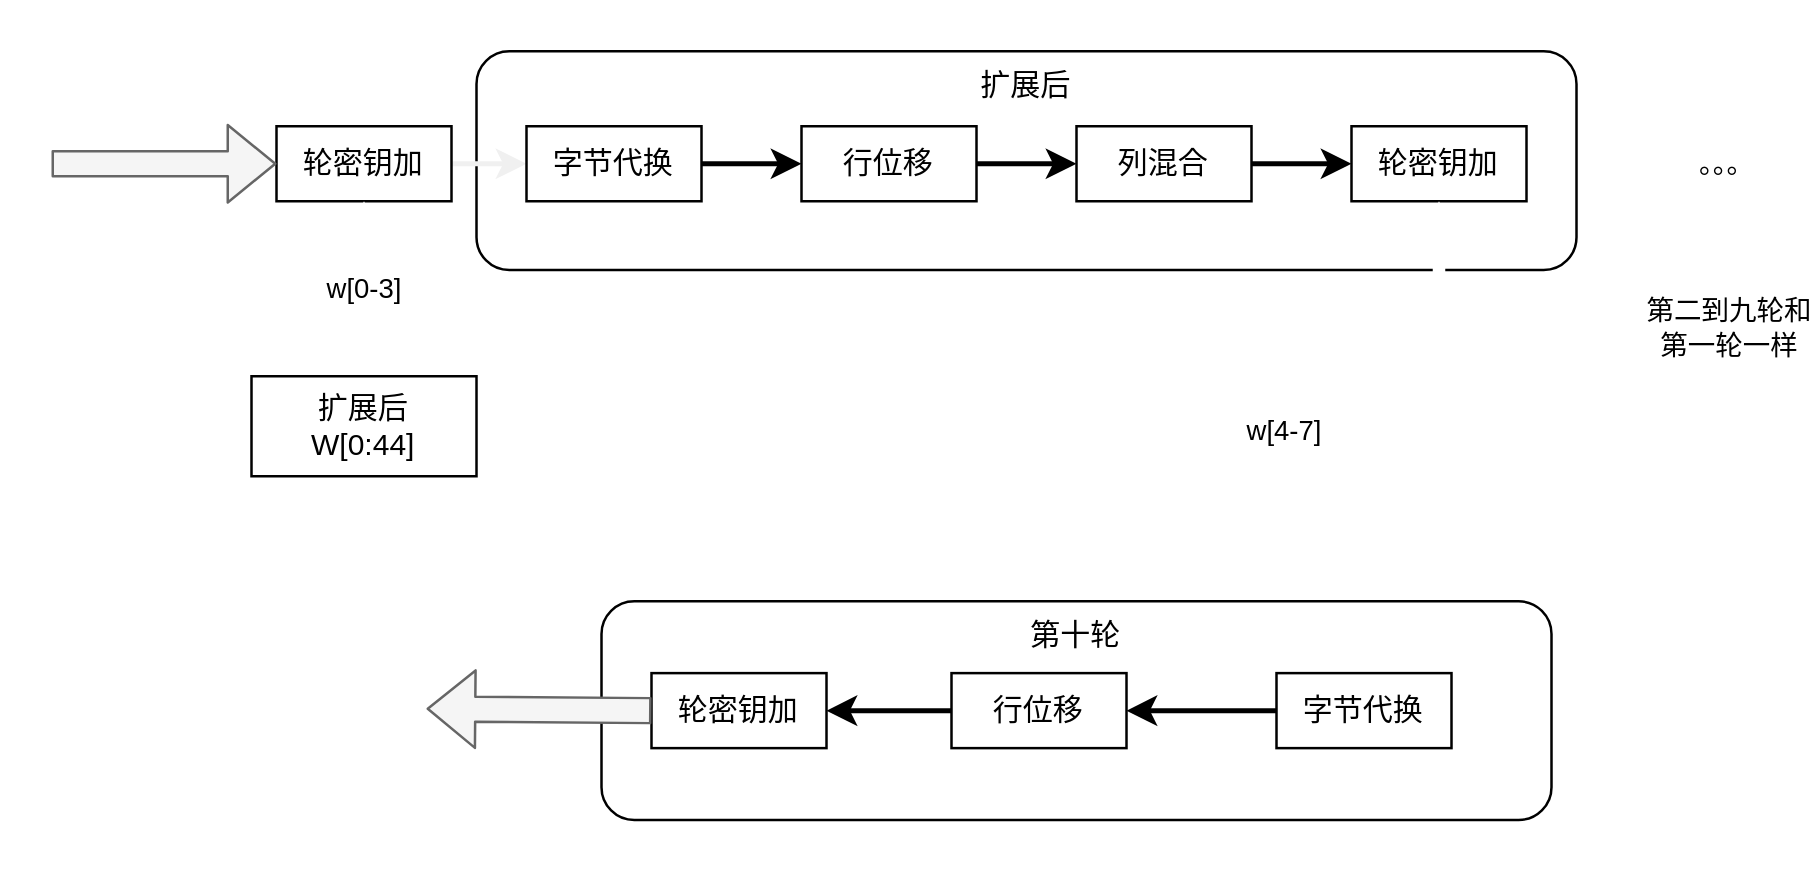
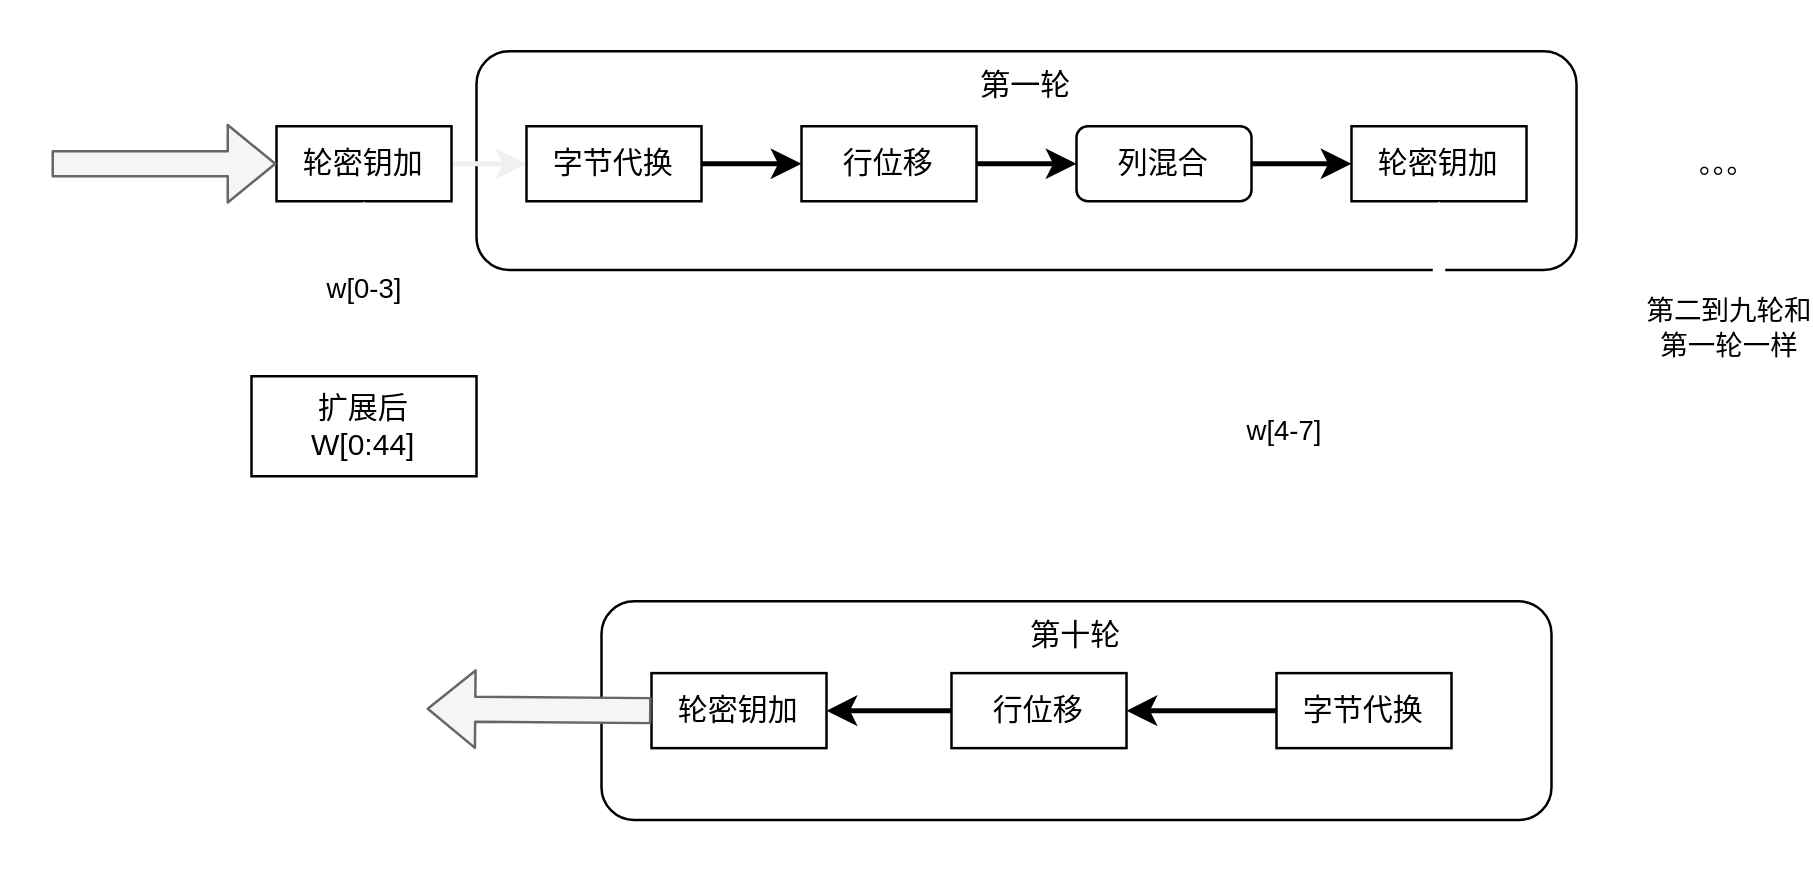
(1026, 87) -> (1026, 87)
(1164, 164) -> (1164, 164)
